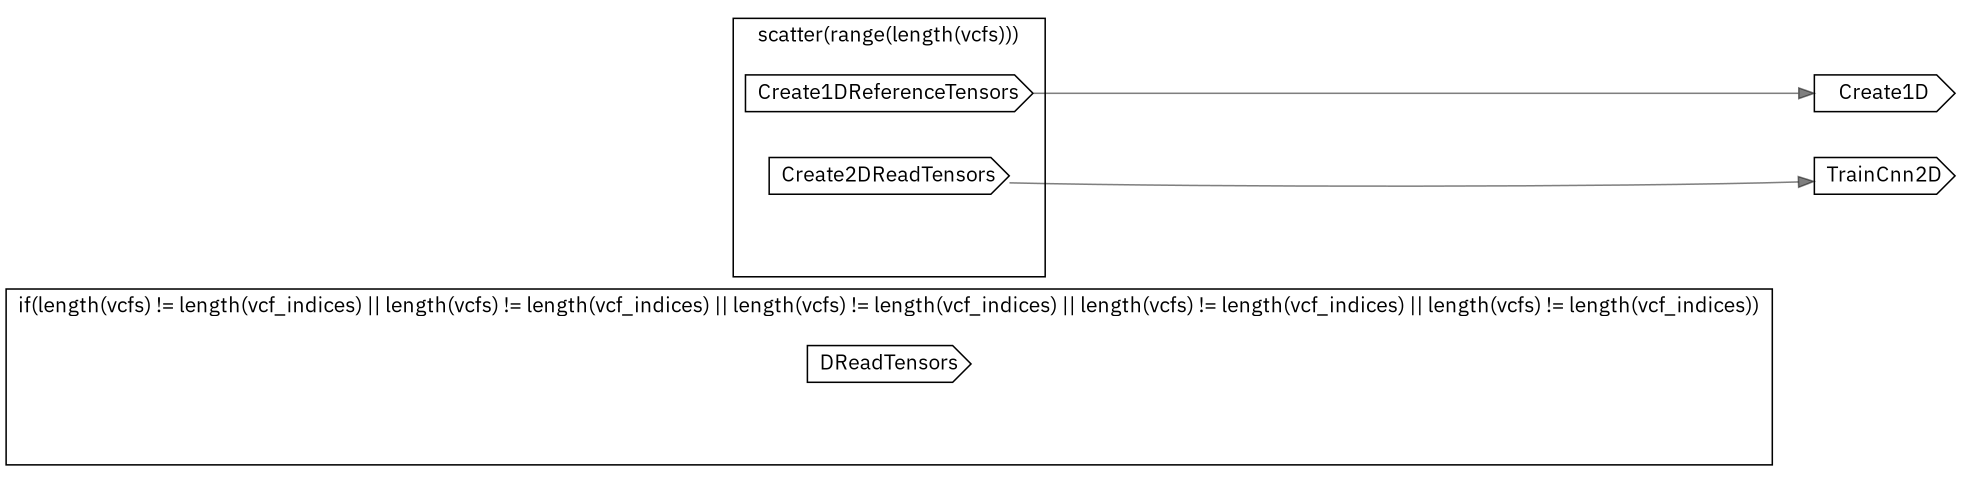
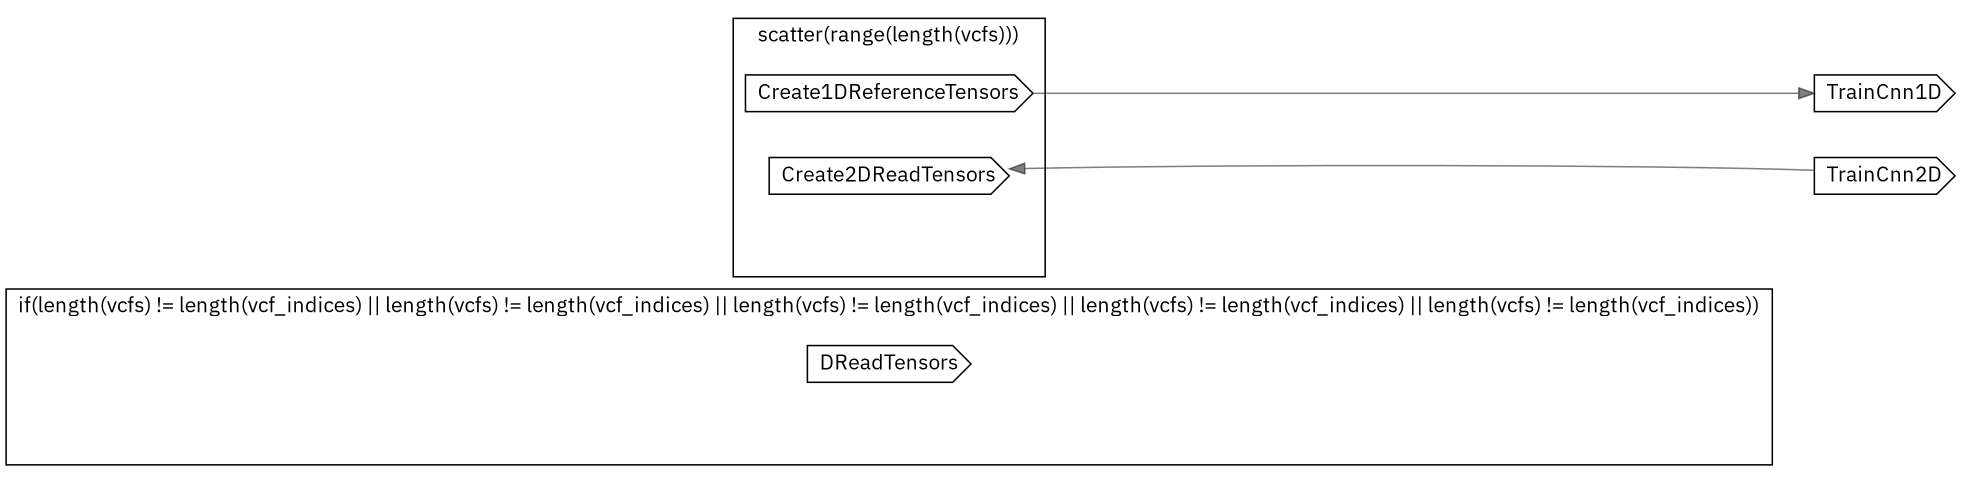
(1885, 93) -> (1885, 93)
(1404, 186) -> (1419, 166)
